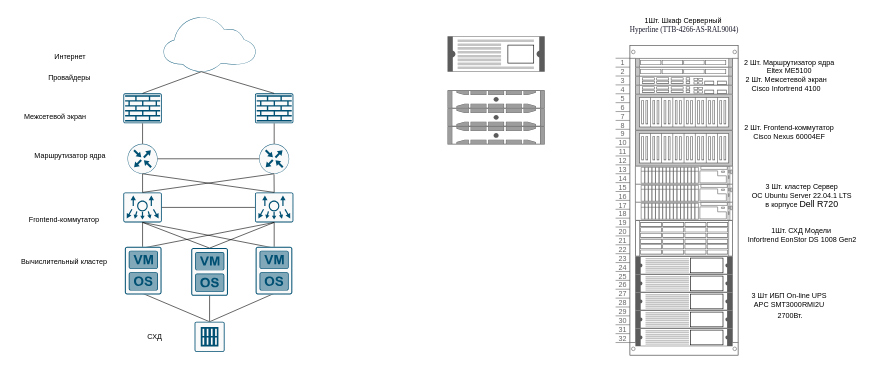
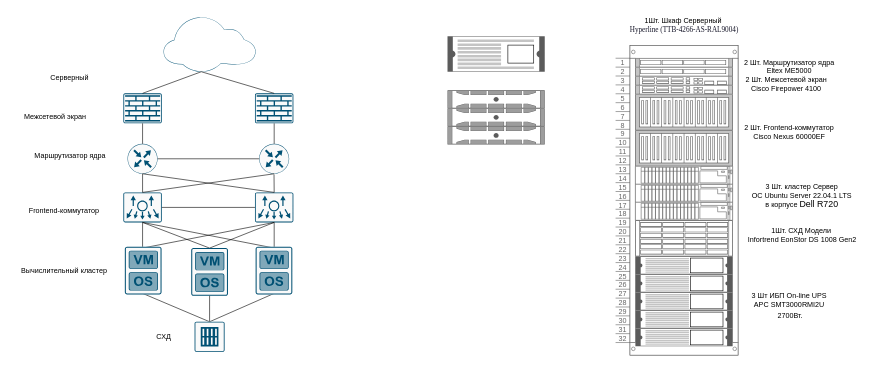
(70, 57) -> none
(789, 66) -> (789, 66)
(70, 78) -> (70, 78)
(786, 84) -> (786, 84)
(789, 132) -> (789, 132)
(64, 220) -> (64, 211)
(64, 262) -> (64, 271)
(155, 337) -> (164, 337)
